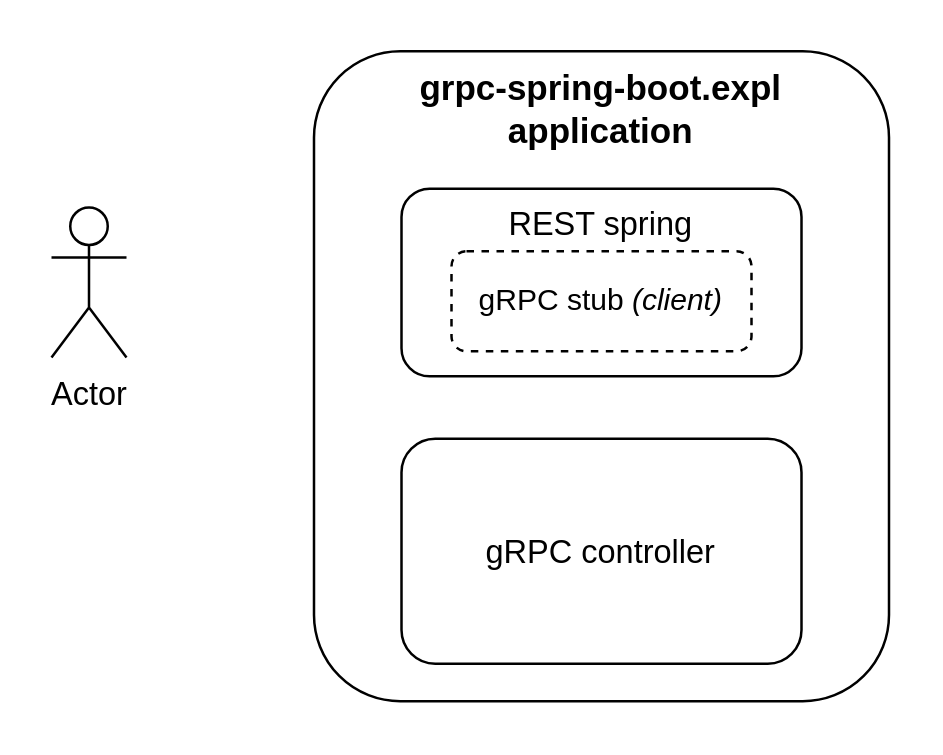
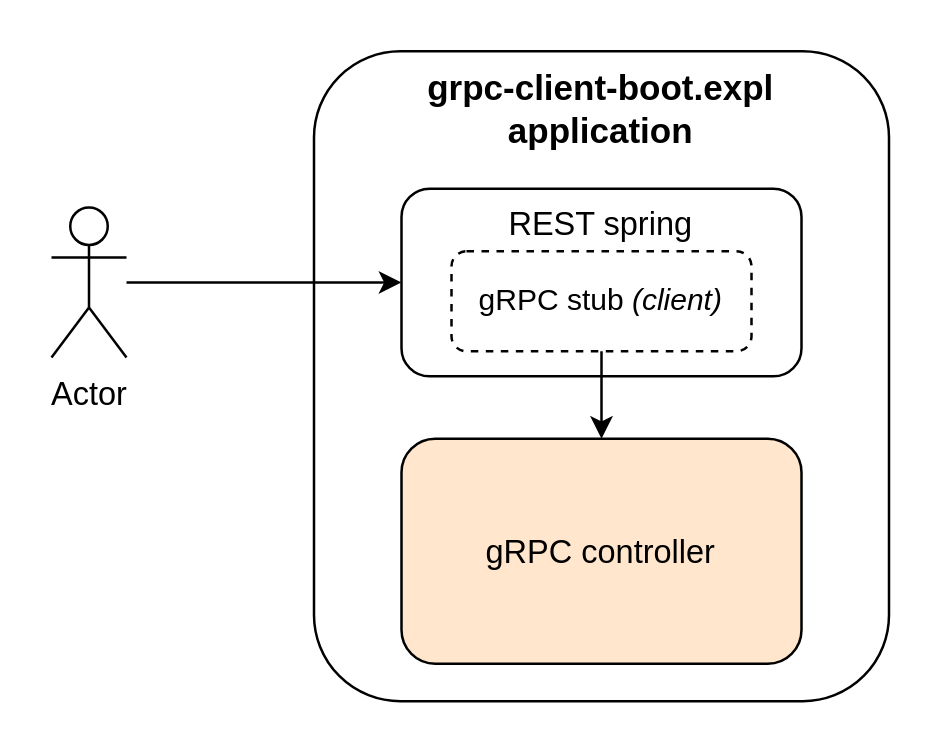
(601, 111) -> (601, 111)
none -> (255, 283)
none -> (601, 387)
(601, 551) -> (601, 551)
